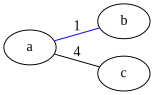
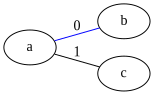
(77, 27) -> (77, 27)
(77, 53) -> (77, 53)
